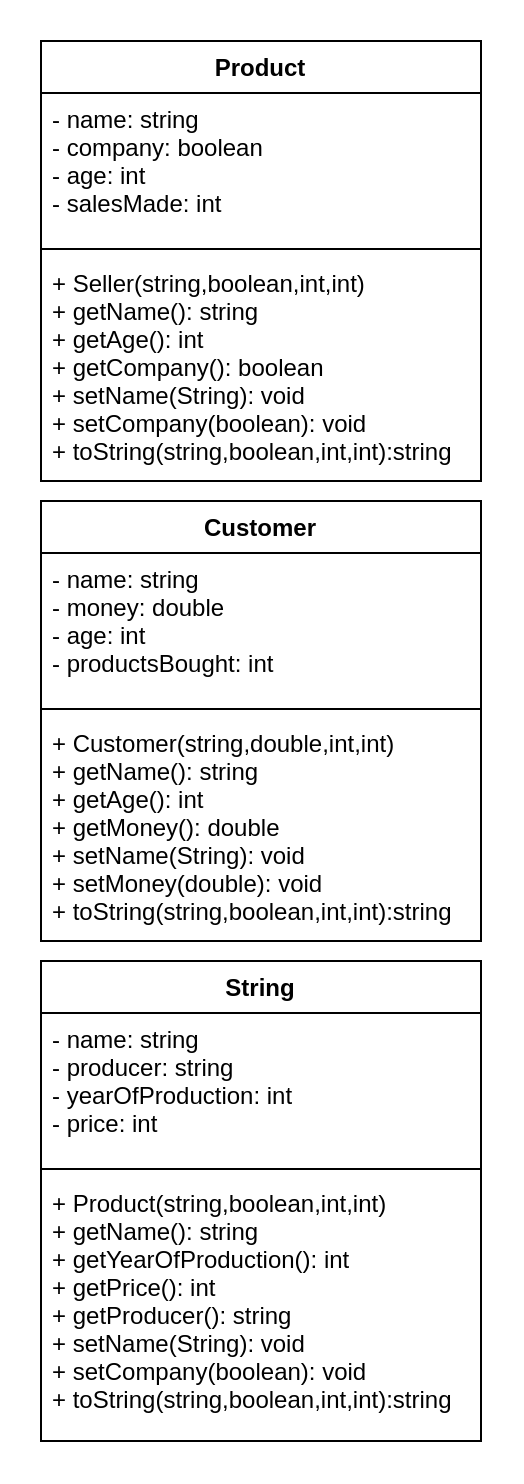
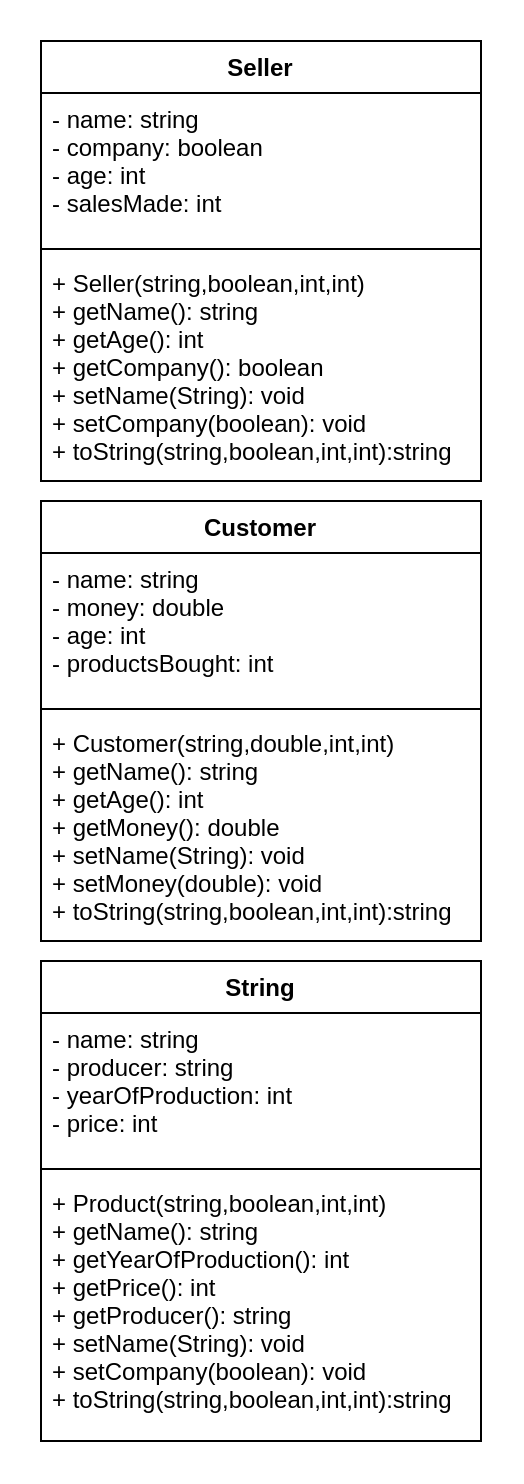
(260, 68) -> (260, 68)
